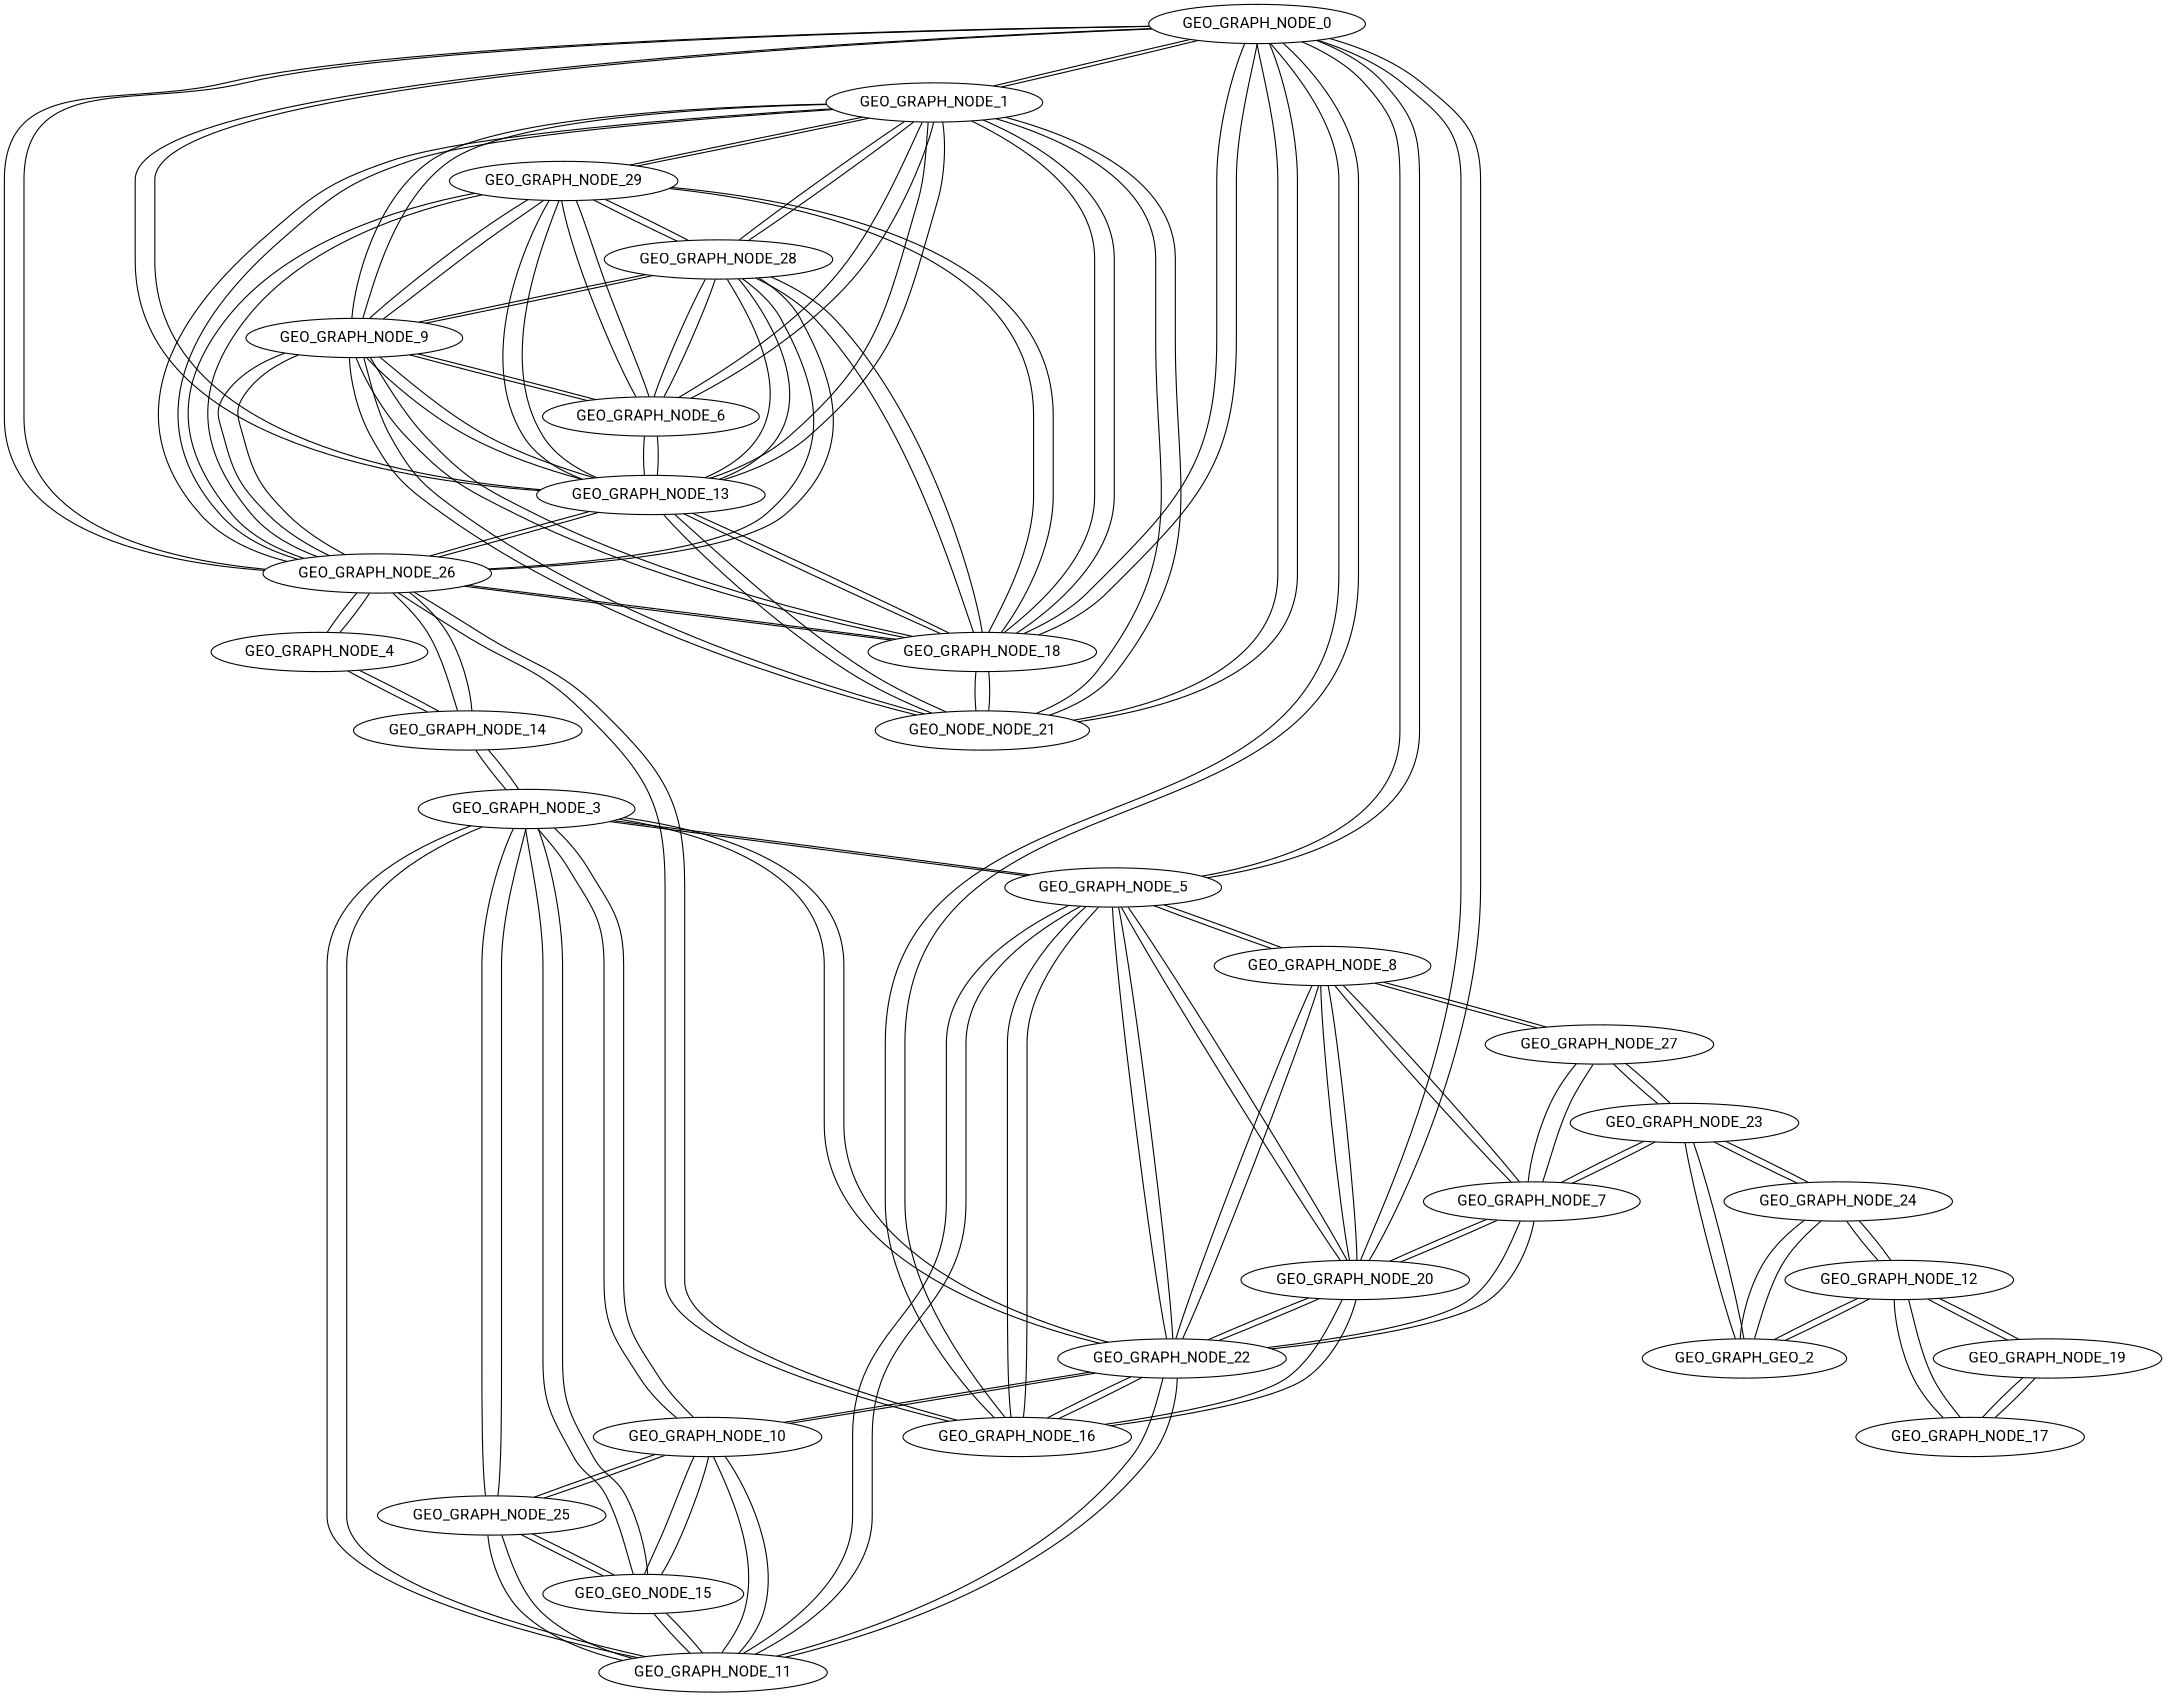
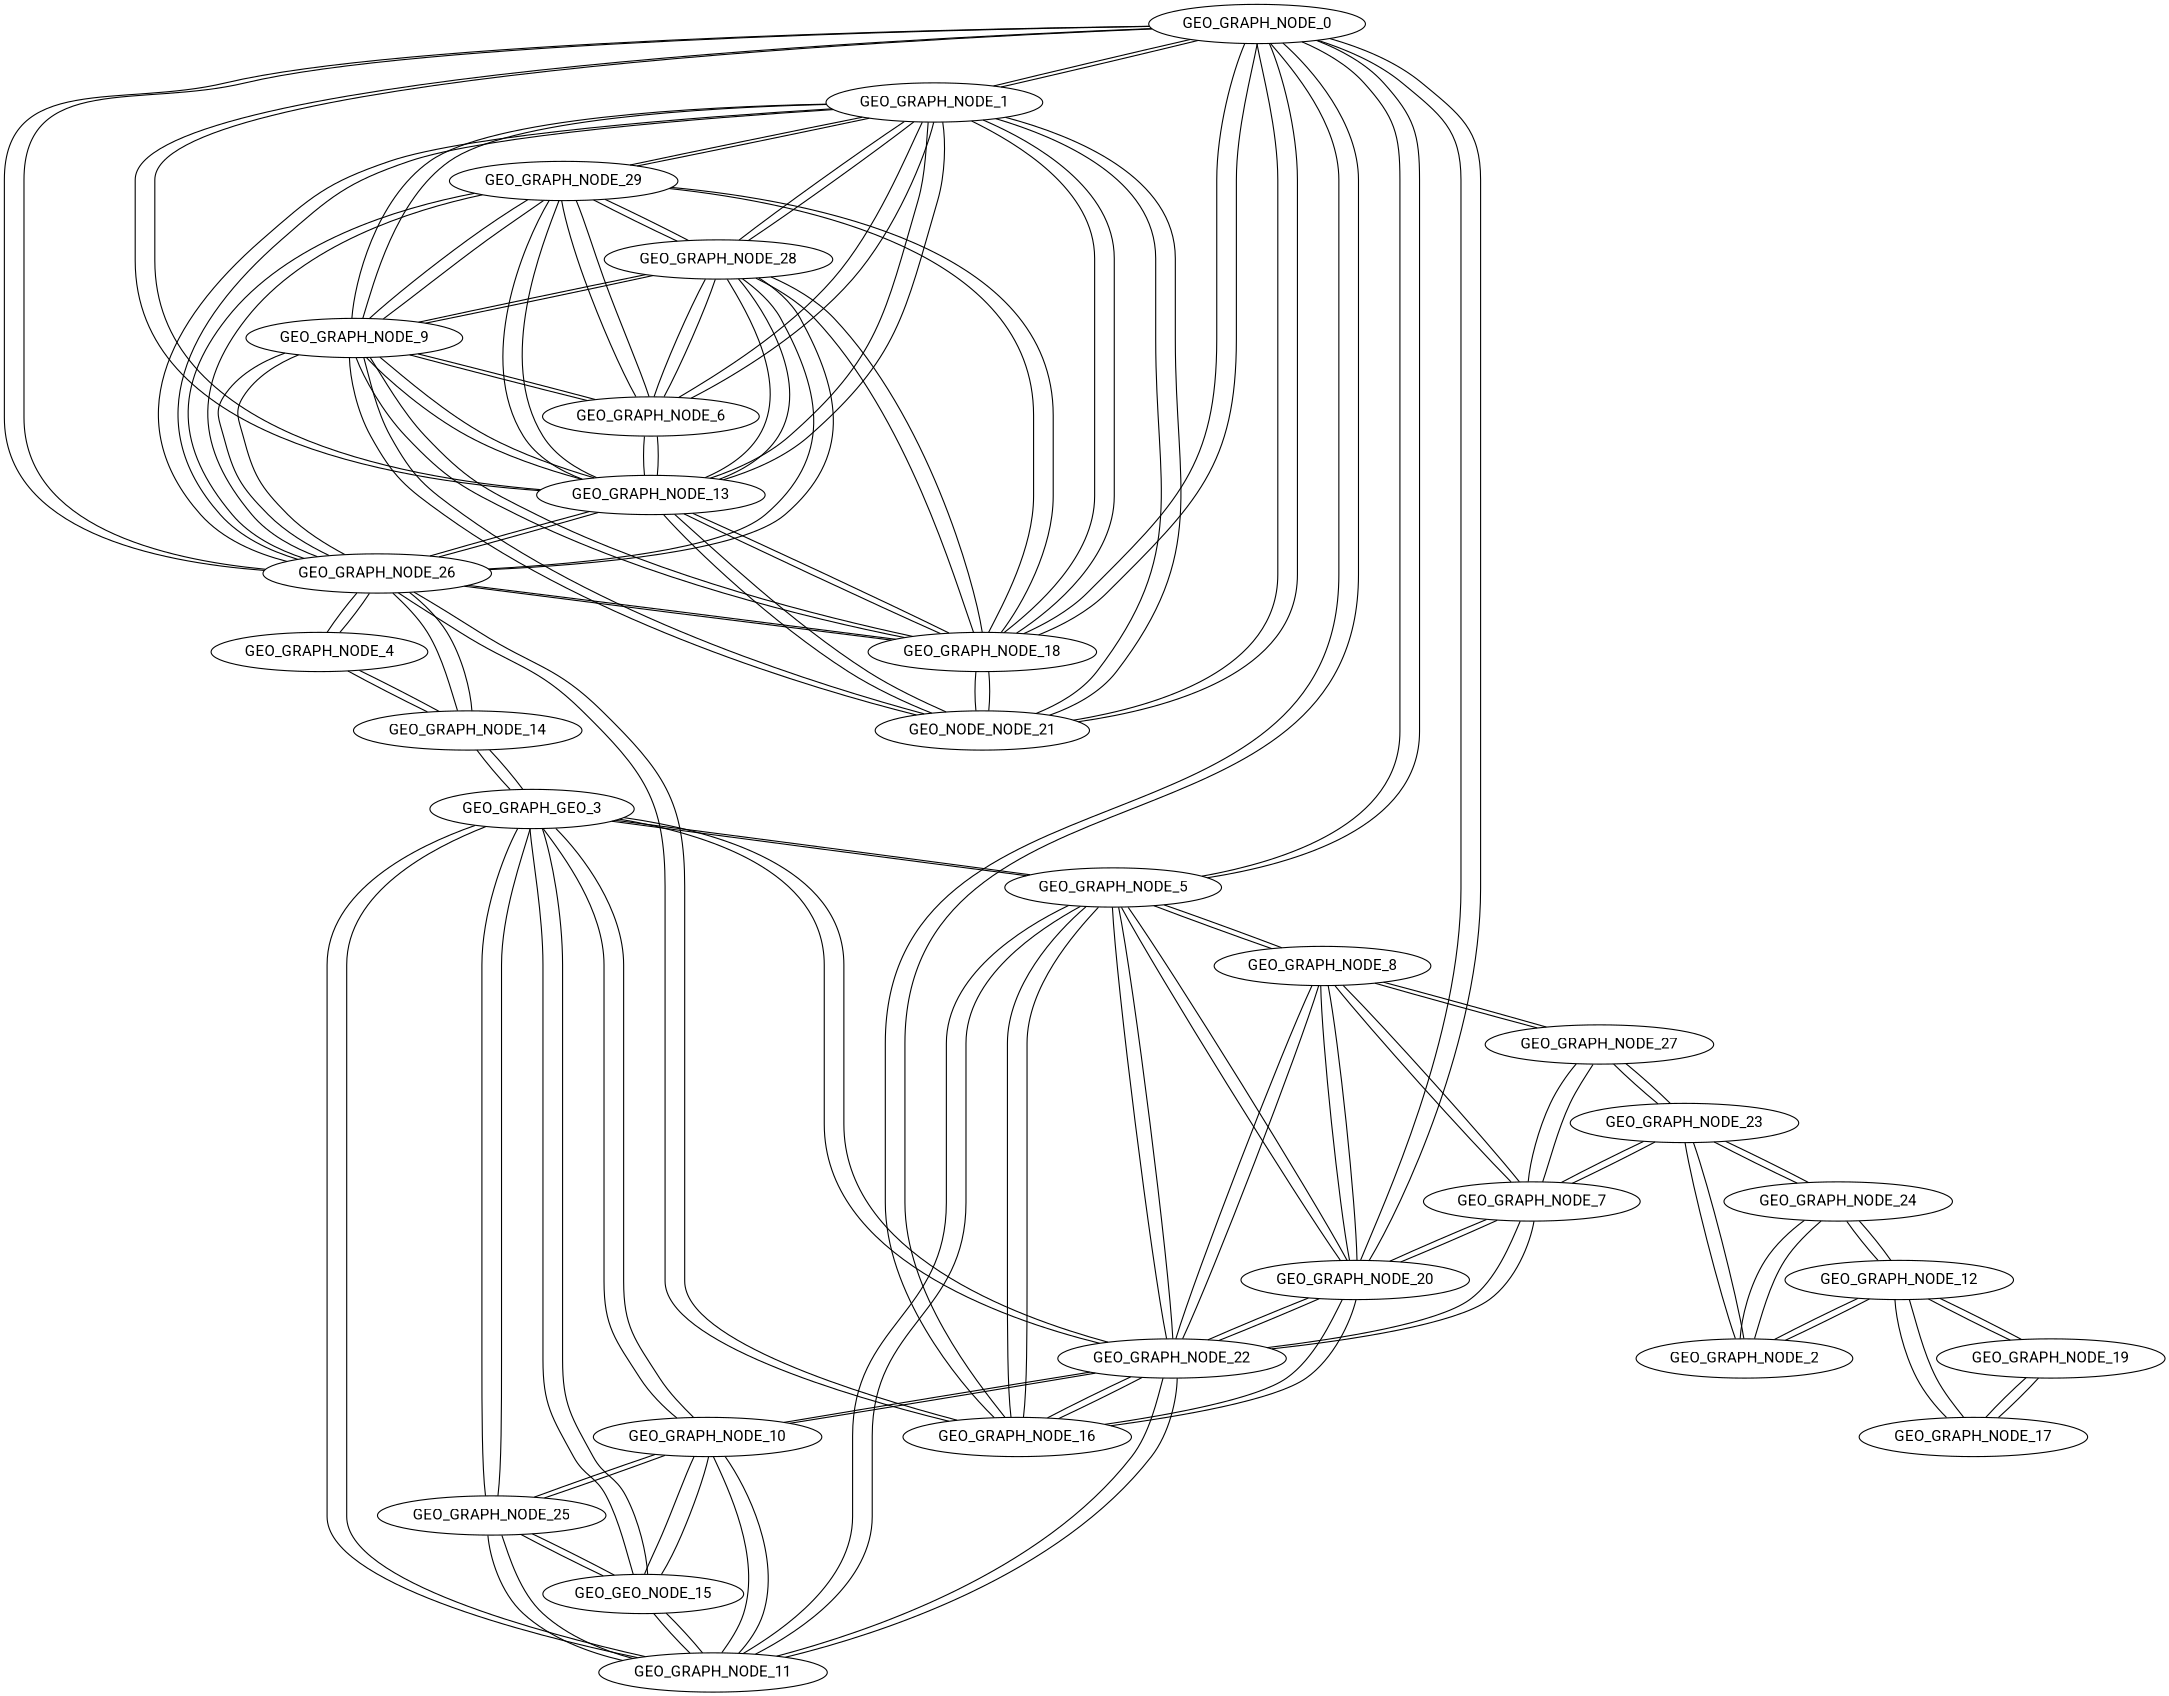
(527, 809) -> (532, 809)
(1744, 1358) -> (1744, 1358)
